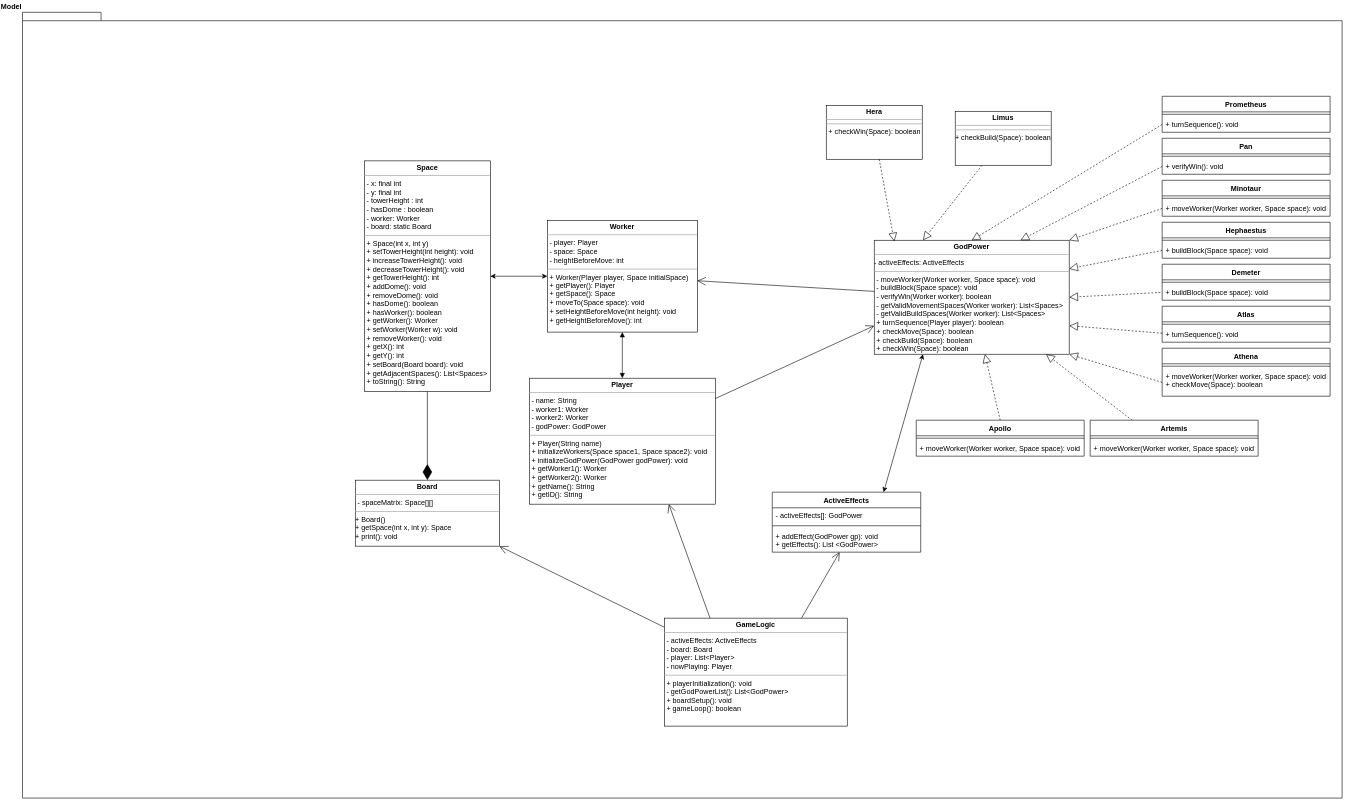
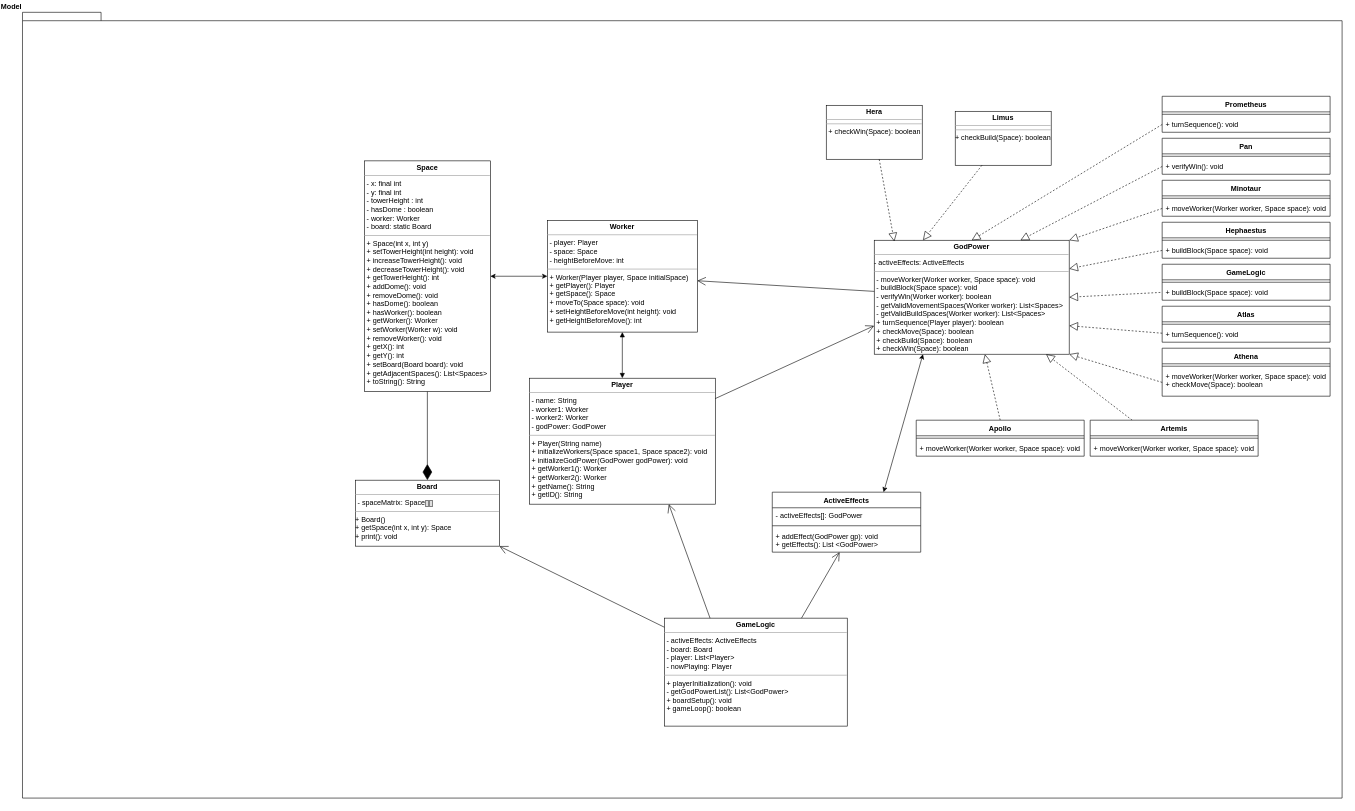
(1246, 272) -> (1246, 272)
